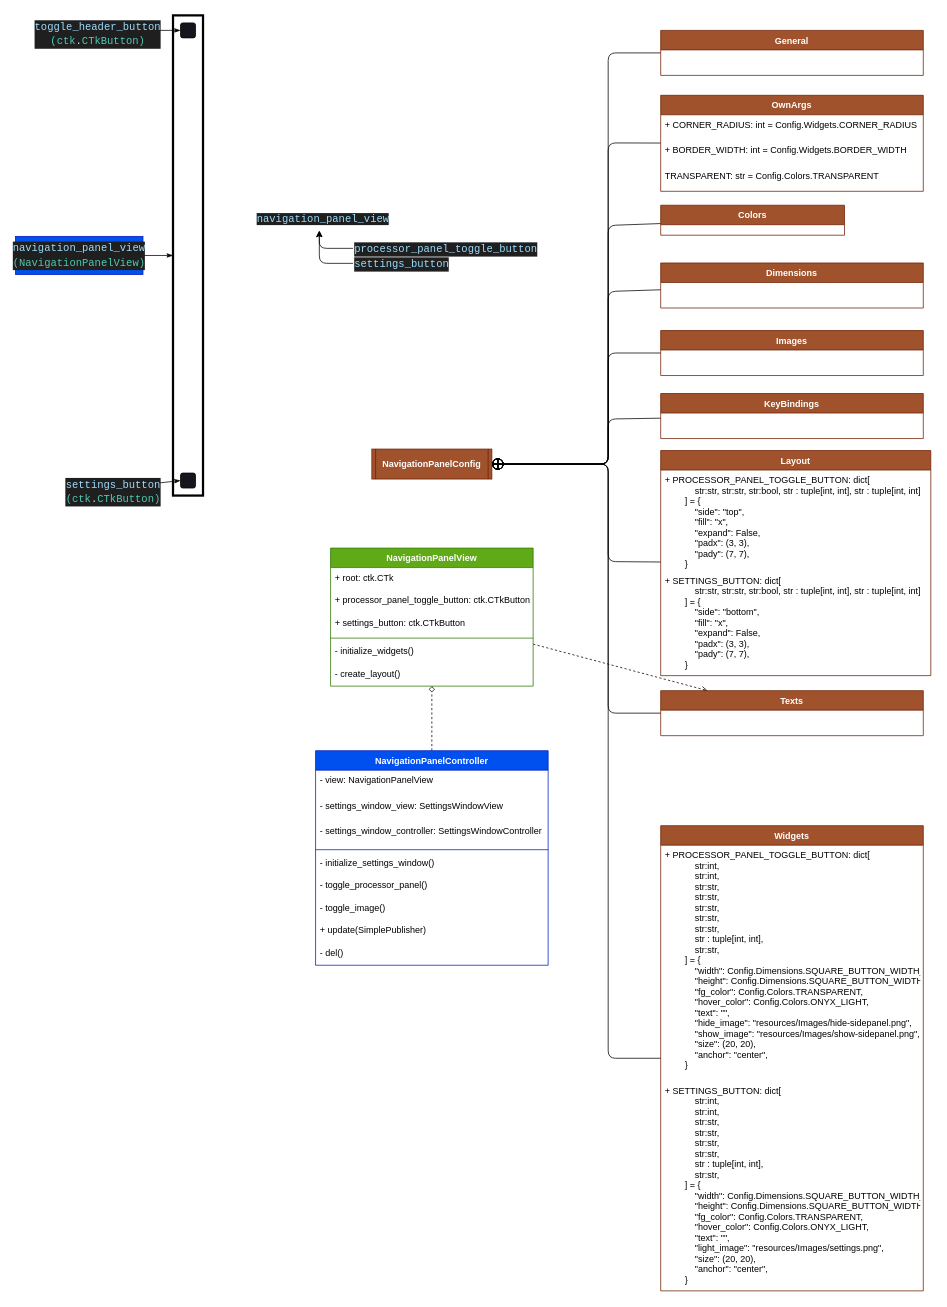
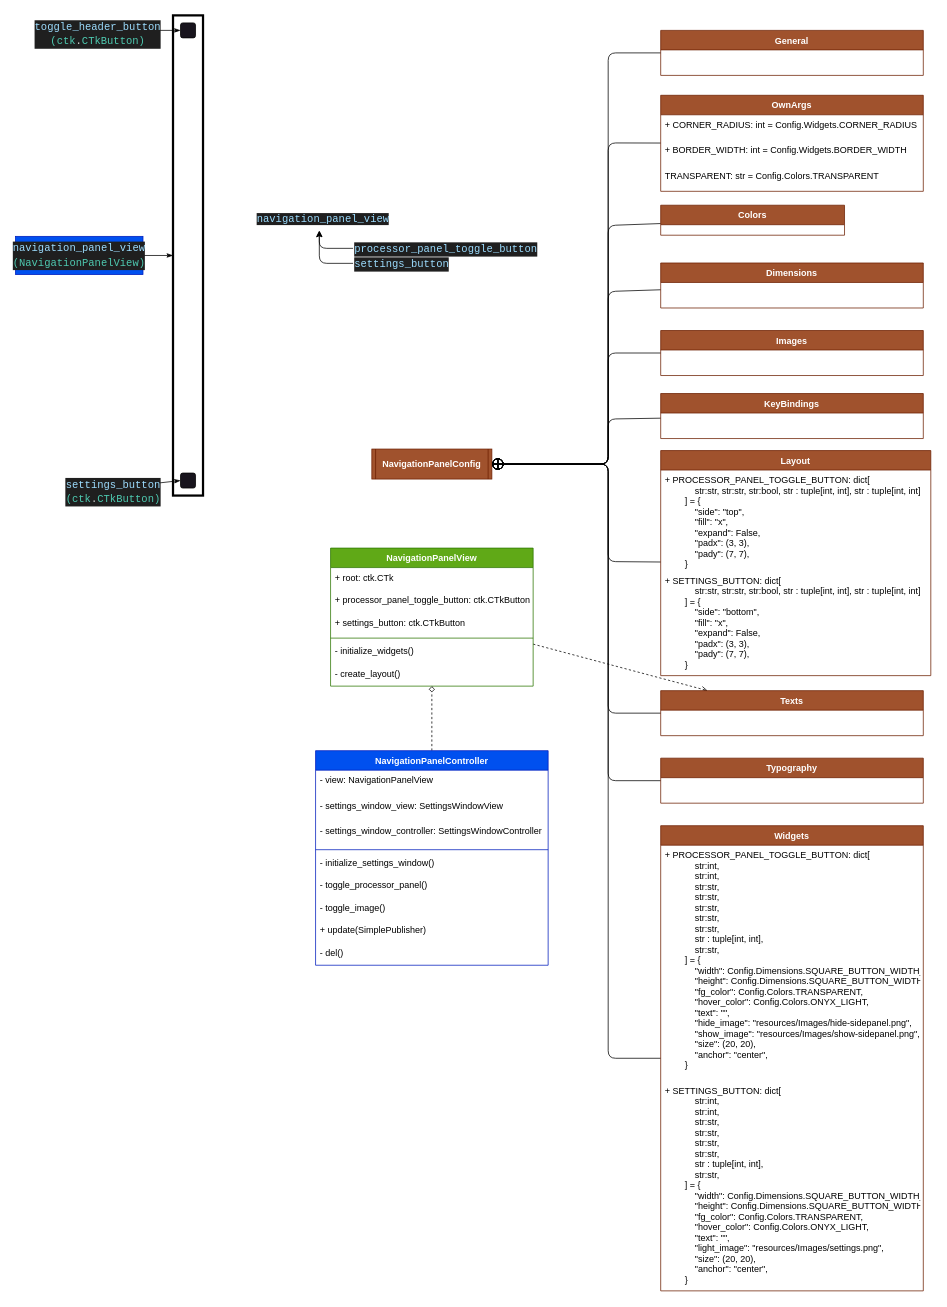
none -> (633, 780)
none -> (792, 780)
